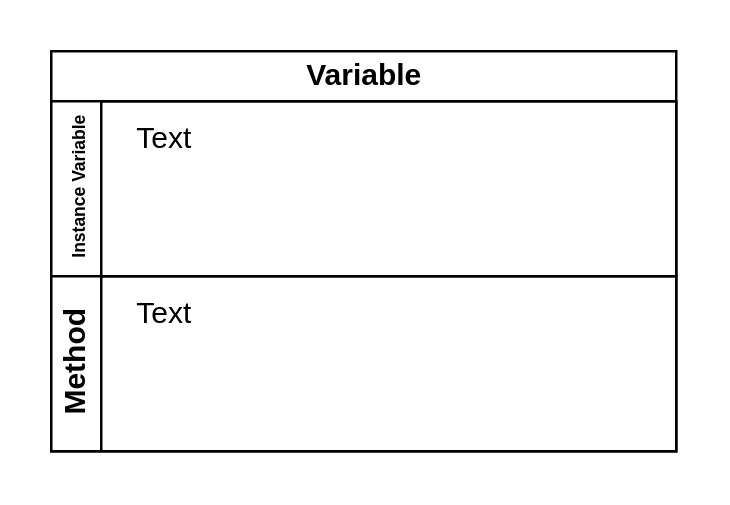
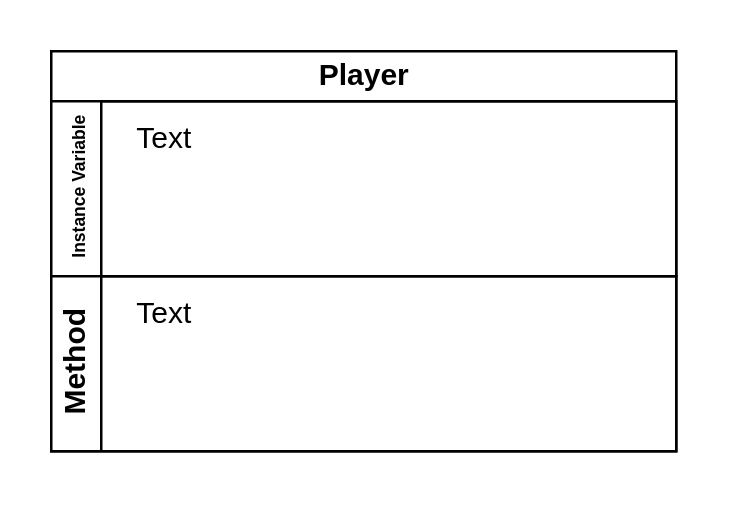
(365, 76) -> (365, 76)
